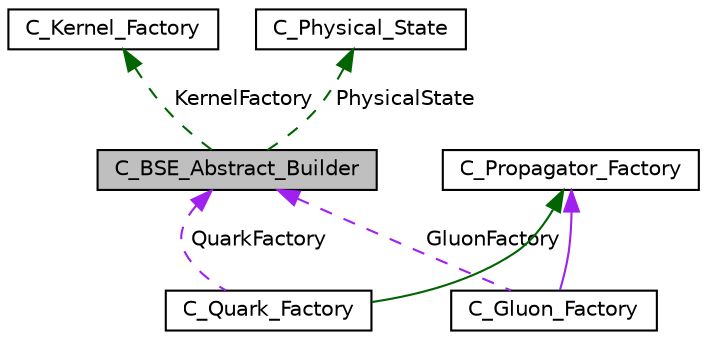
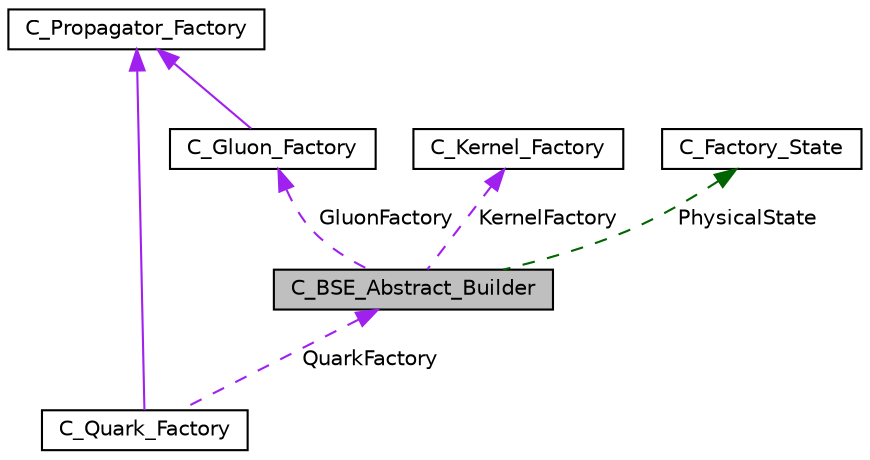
(361, 29) -> (762, 149)
(169, 113) -> (459, 228)
(404, 245) -> (320, 238)
(492, 266) -> (141, 240)
